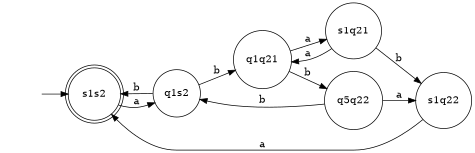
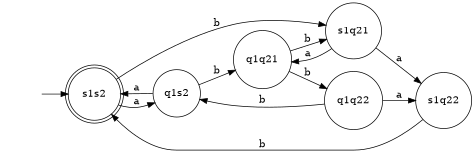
none -> (212, 31)
(308, 39) -> (308, 39)
(399, 59) -> (399, 59)
(137, 88) -> (137, 88)
(354, 101) -> (354, 101)
(263, 145) -> (263, 145)
